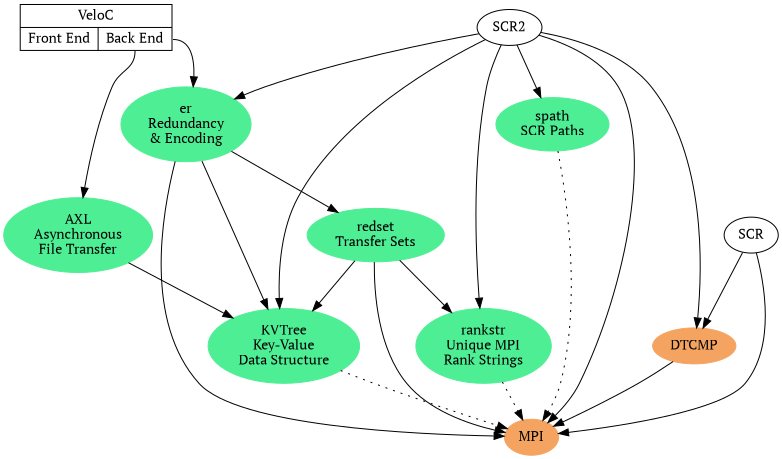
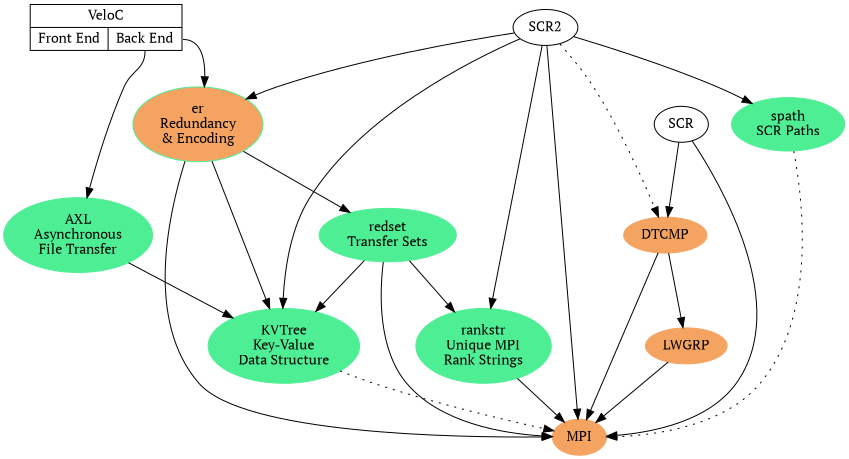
(186, 124) -> (198, 124)
(679, 137) -> (614, 122)
none -> (686, 346)
(510, 397) -> (537, 397)
